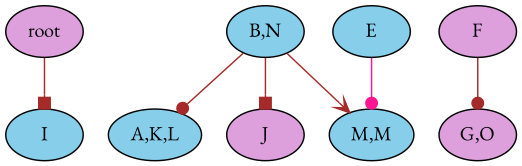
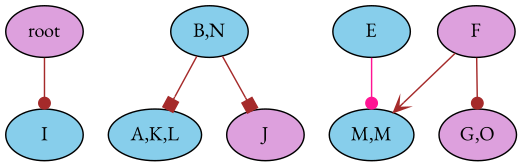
(44, 76) -> (44, 78)
(313, 78) -> (430, 78)
(215, 79) -> (186, 76)
